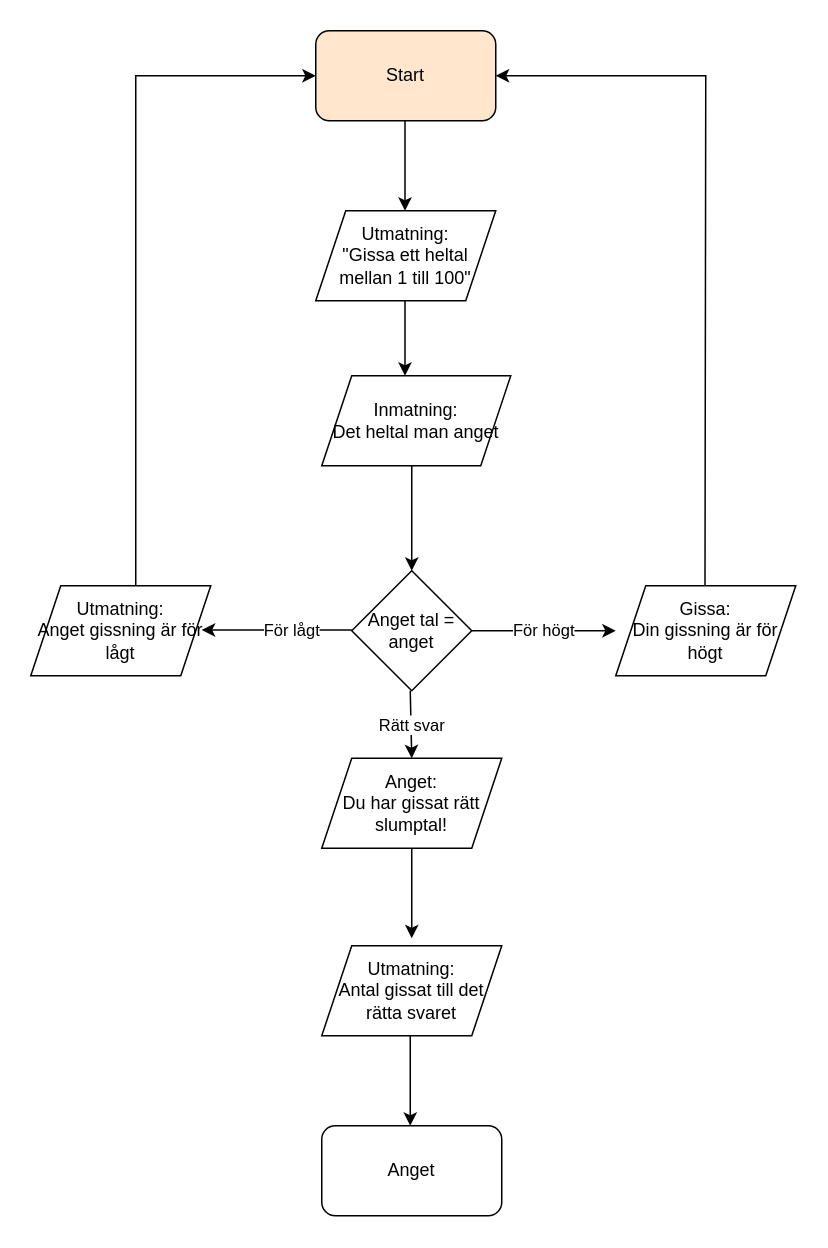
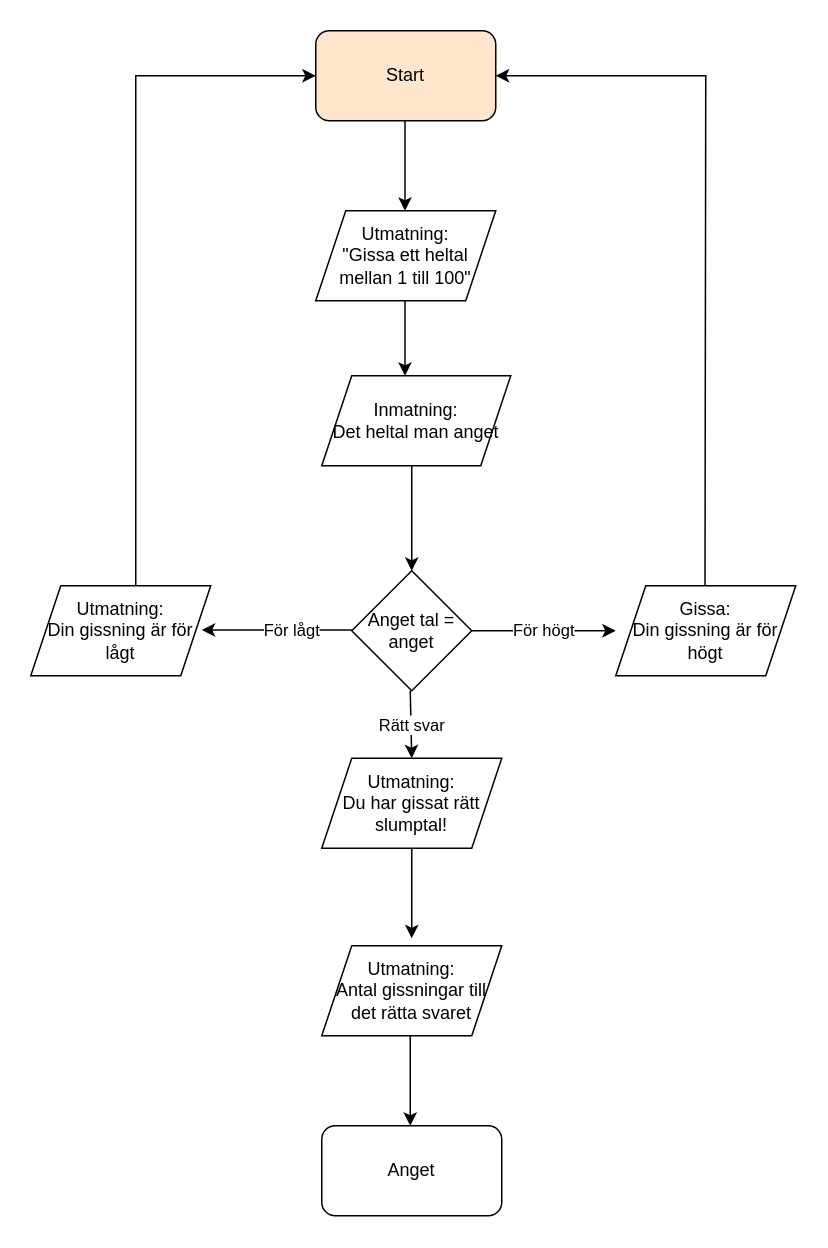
(121, 631) -> (121, 631)
(412, 803) -> (412, 803)
(412, 991) -> (412, 991)
